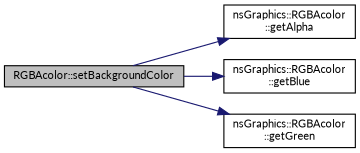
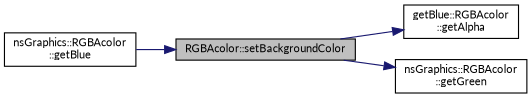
(290, 22) -> (461, 22)
(198, 76) -> (150, 50)
